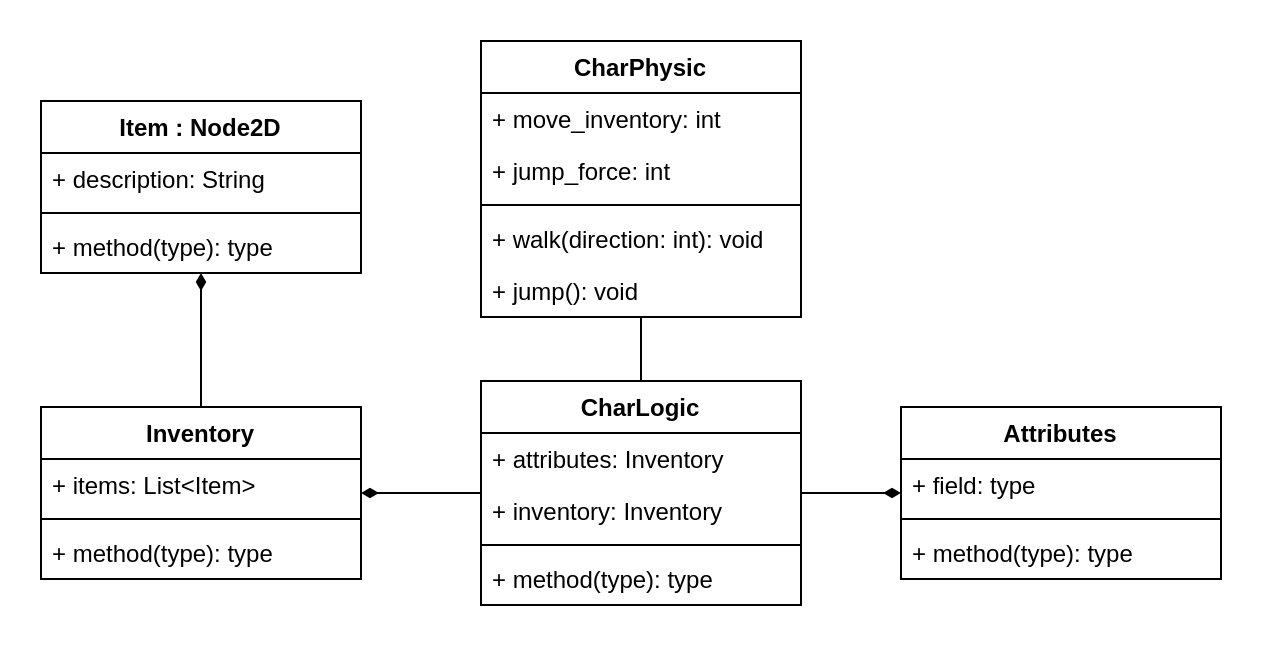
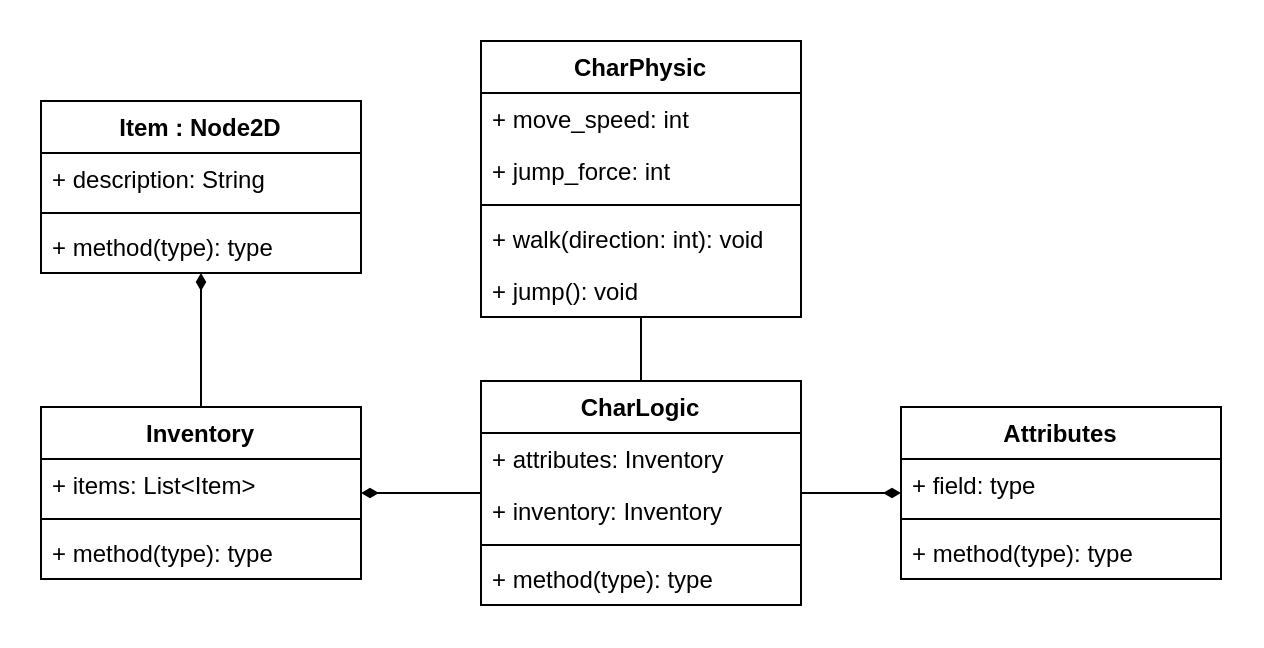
(618, 120) -> (594, 120)
